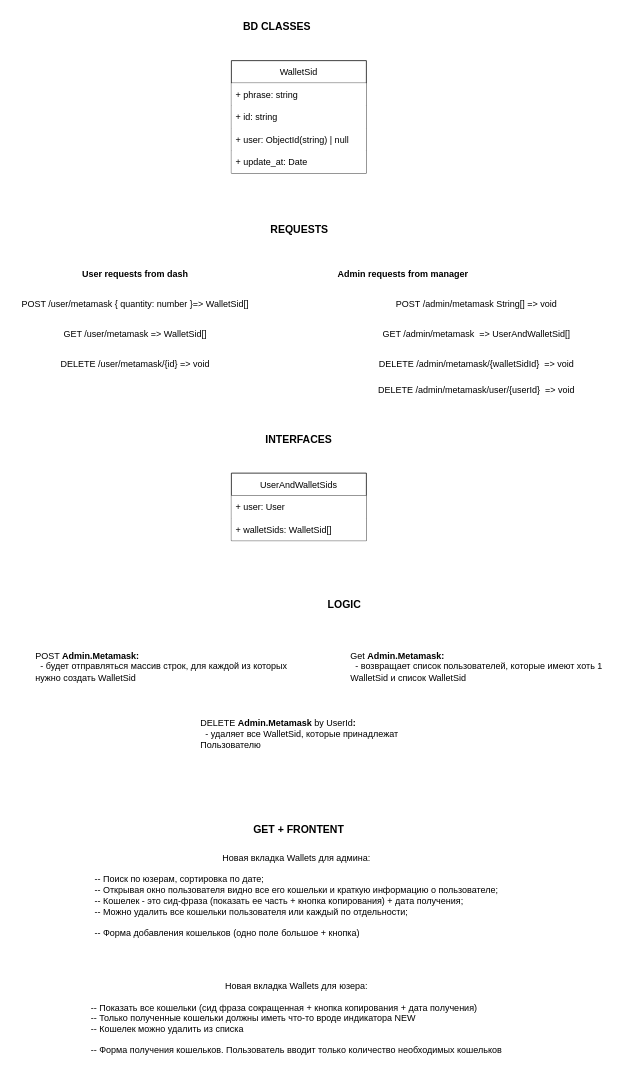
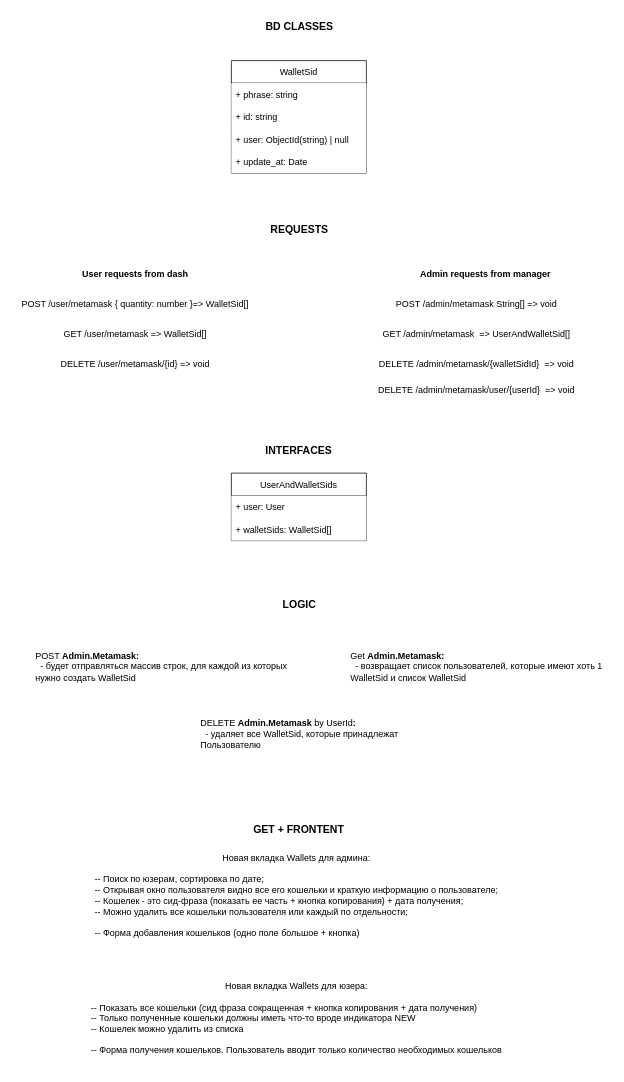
(277, 27) -> (300, 27)
(403, 274) -> (486, 274)
(299, 439) -> (299, 450)
(345, 604) -> (300, 604)
